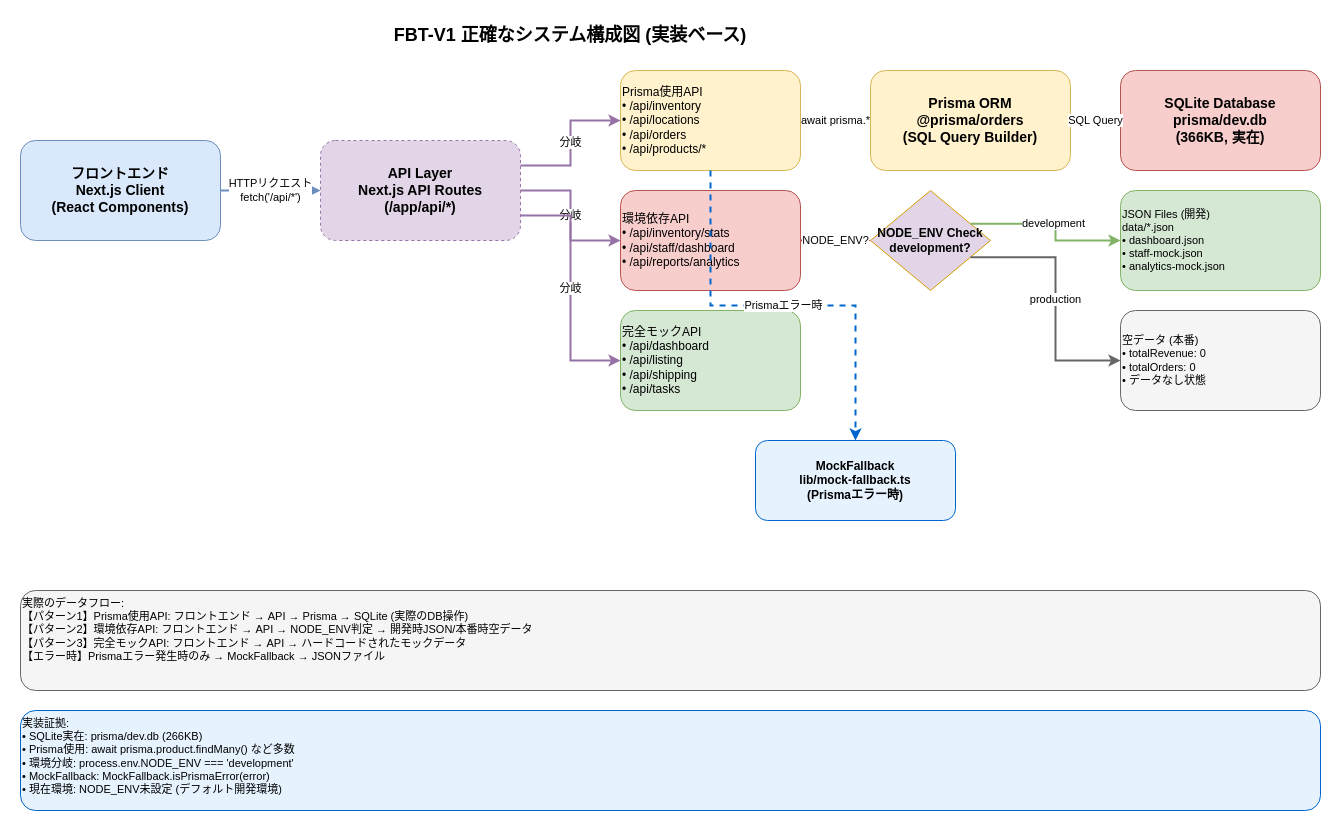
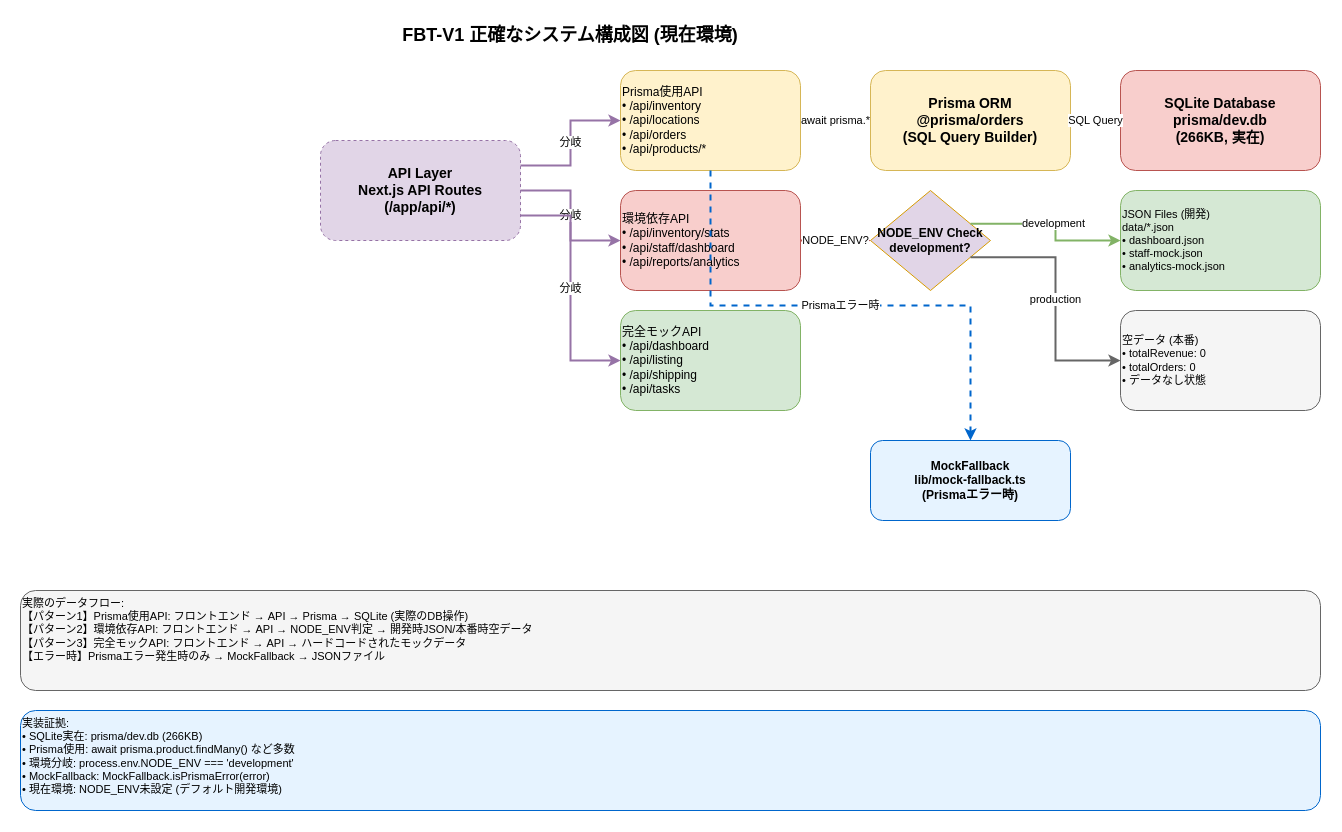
(571, 36) -> (571, 36)
(1221, 121) -> (1221, 121)
(121, 191) -> none
(225, 191) -> none
(856, 481) -> (971, 481)
